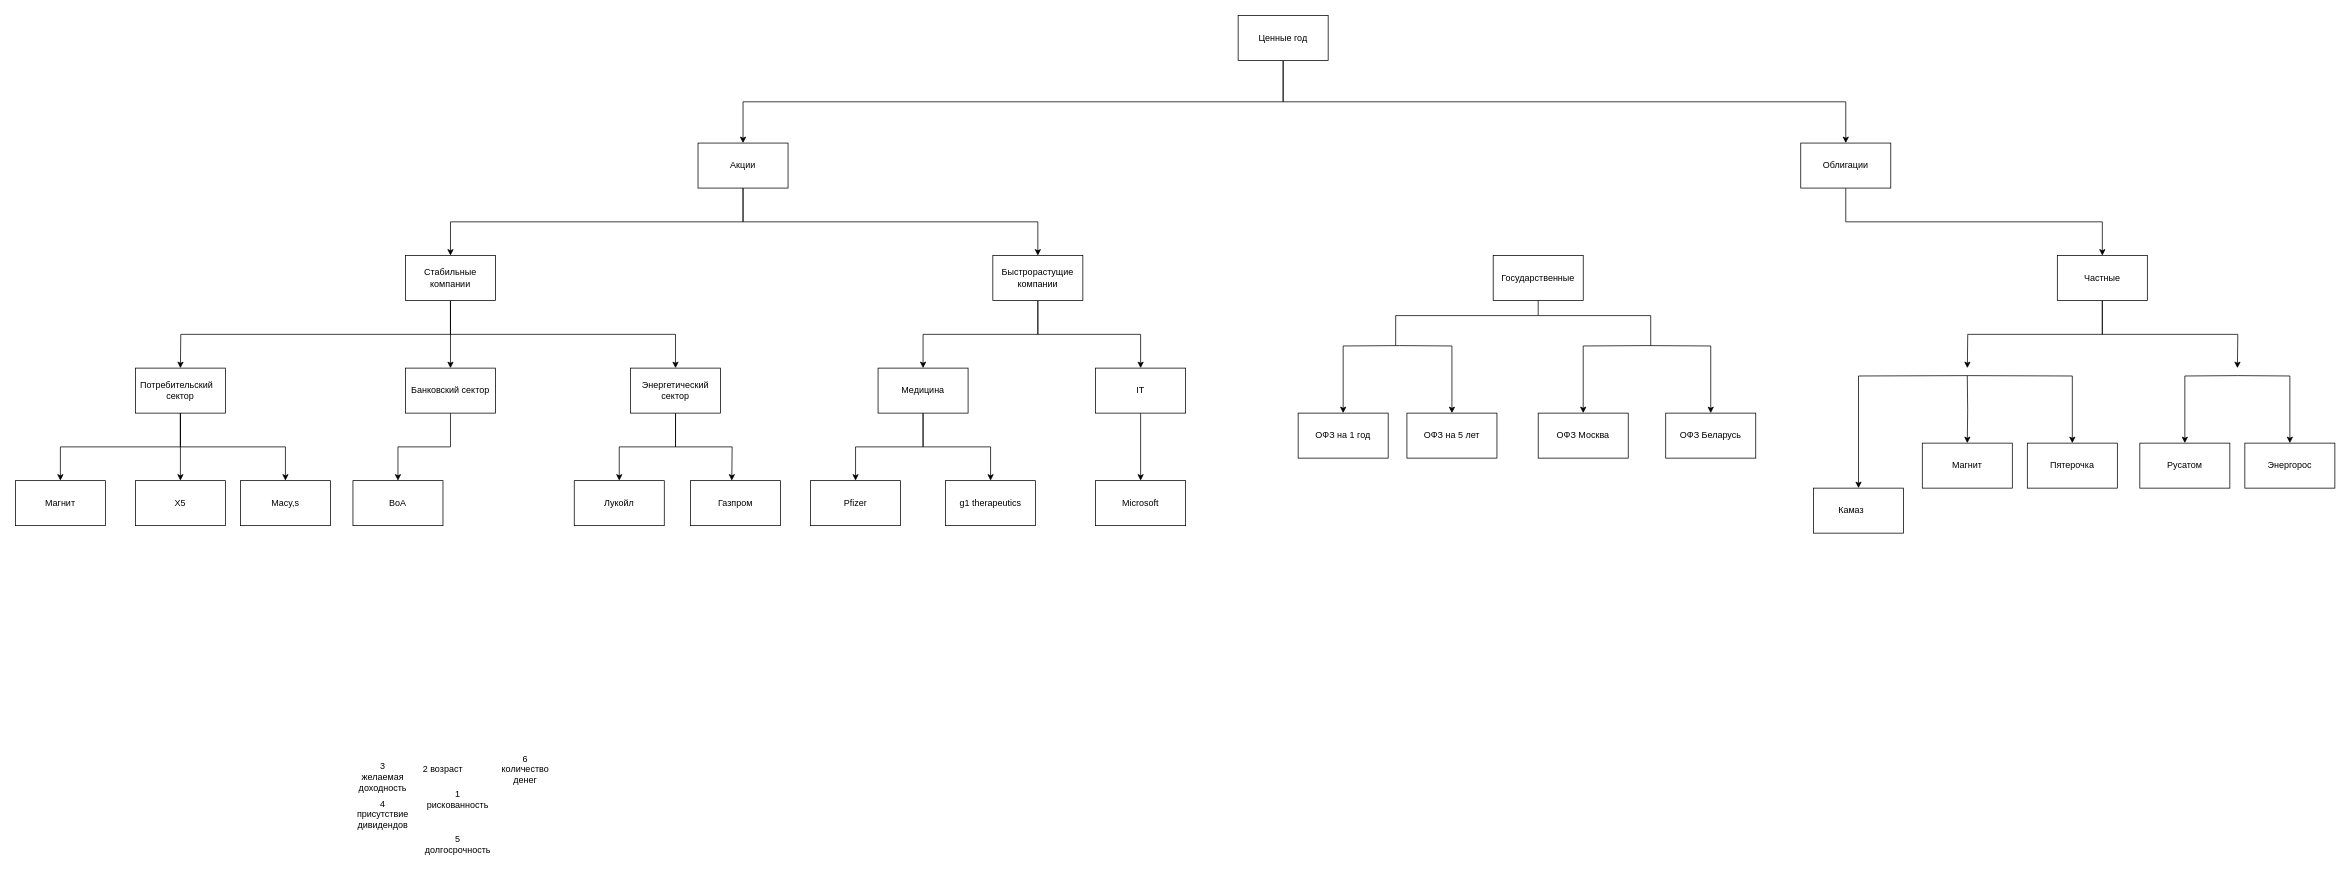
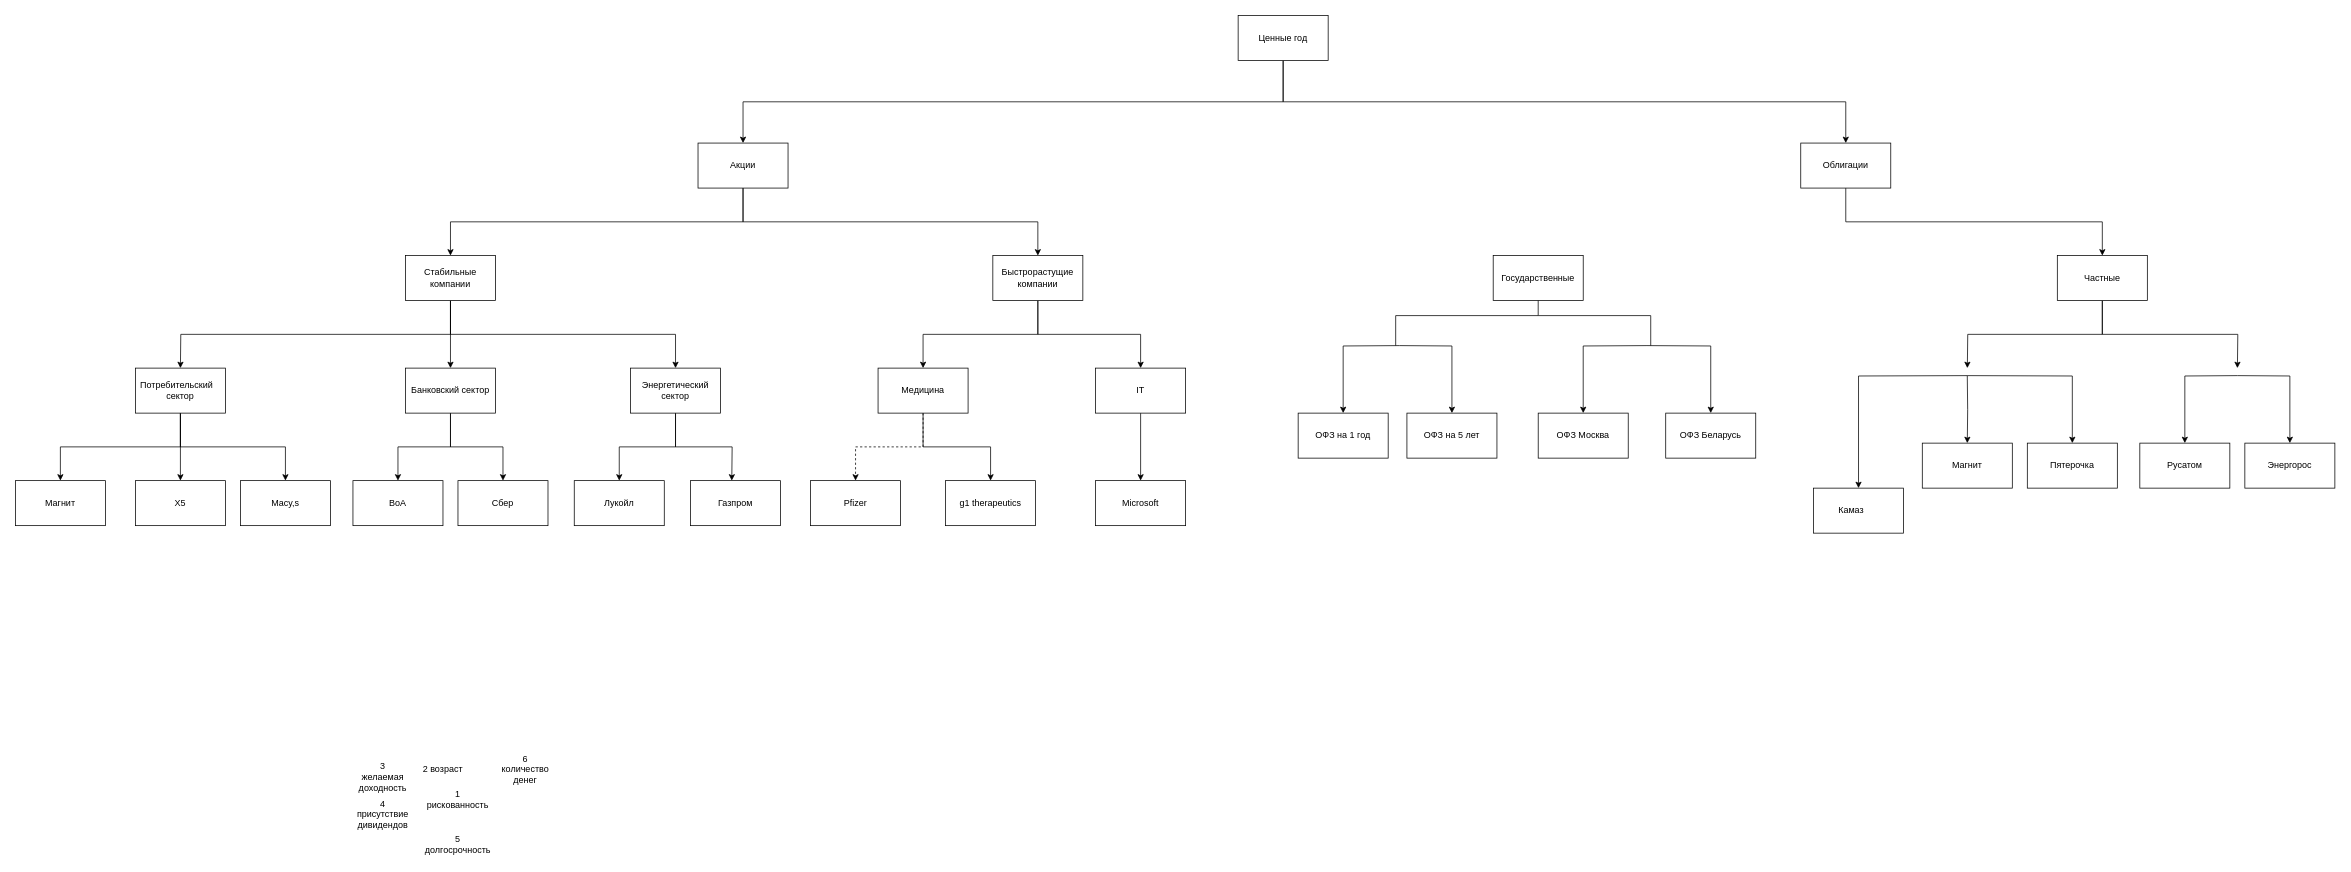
none -> (502, 447)
(875, 447) -> (875, 447)
none -> (503, 503)
